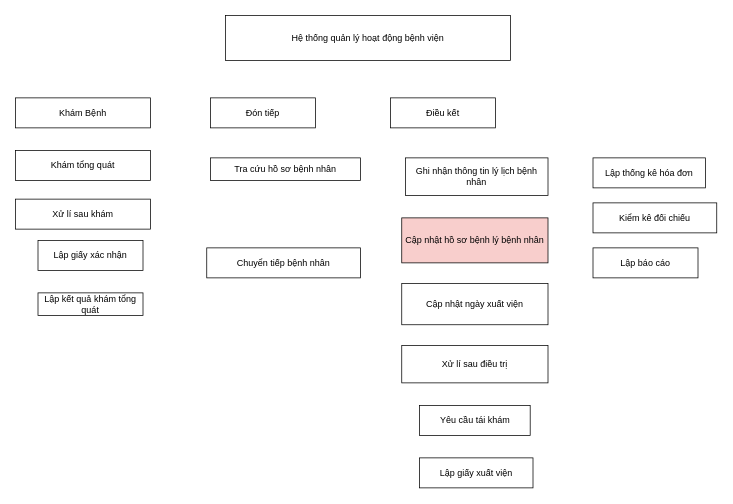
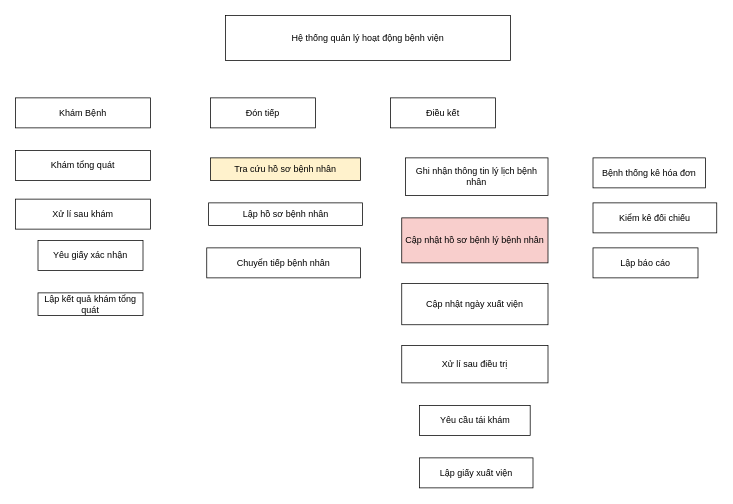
(285, 169) -> (285, 169)
(649, 173) -> (649, 173)
none -> (285, 214)
(90, 255) -> (90, 255)
